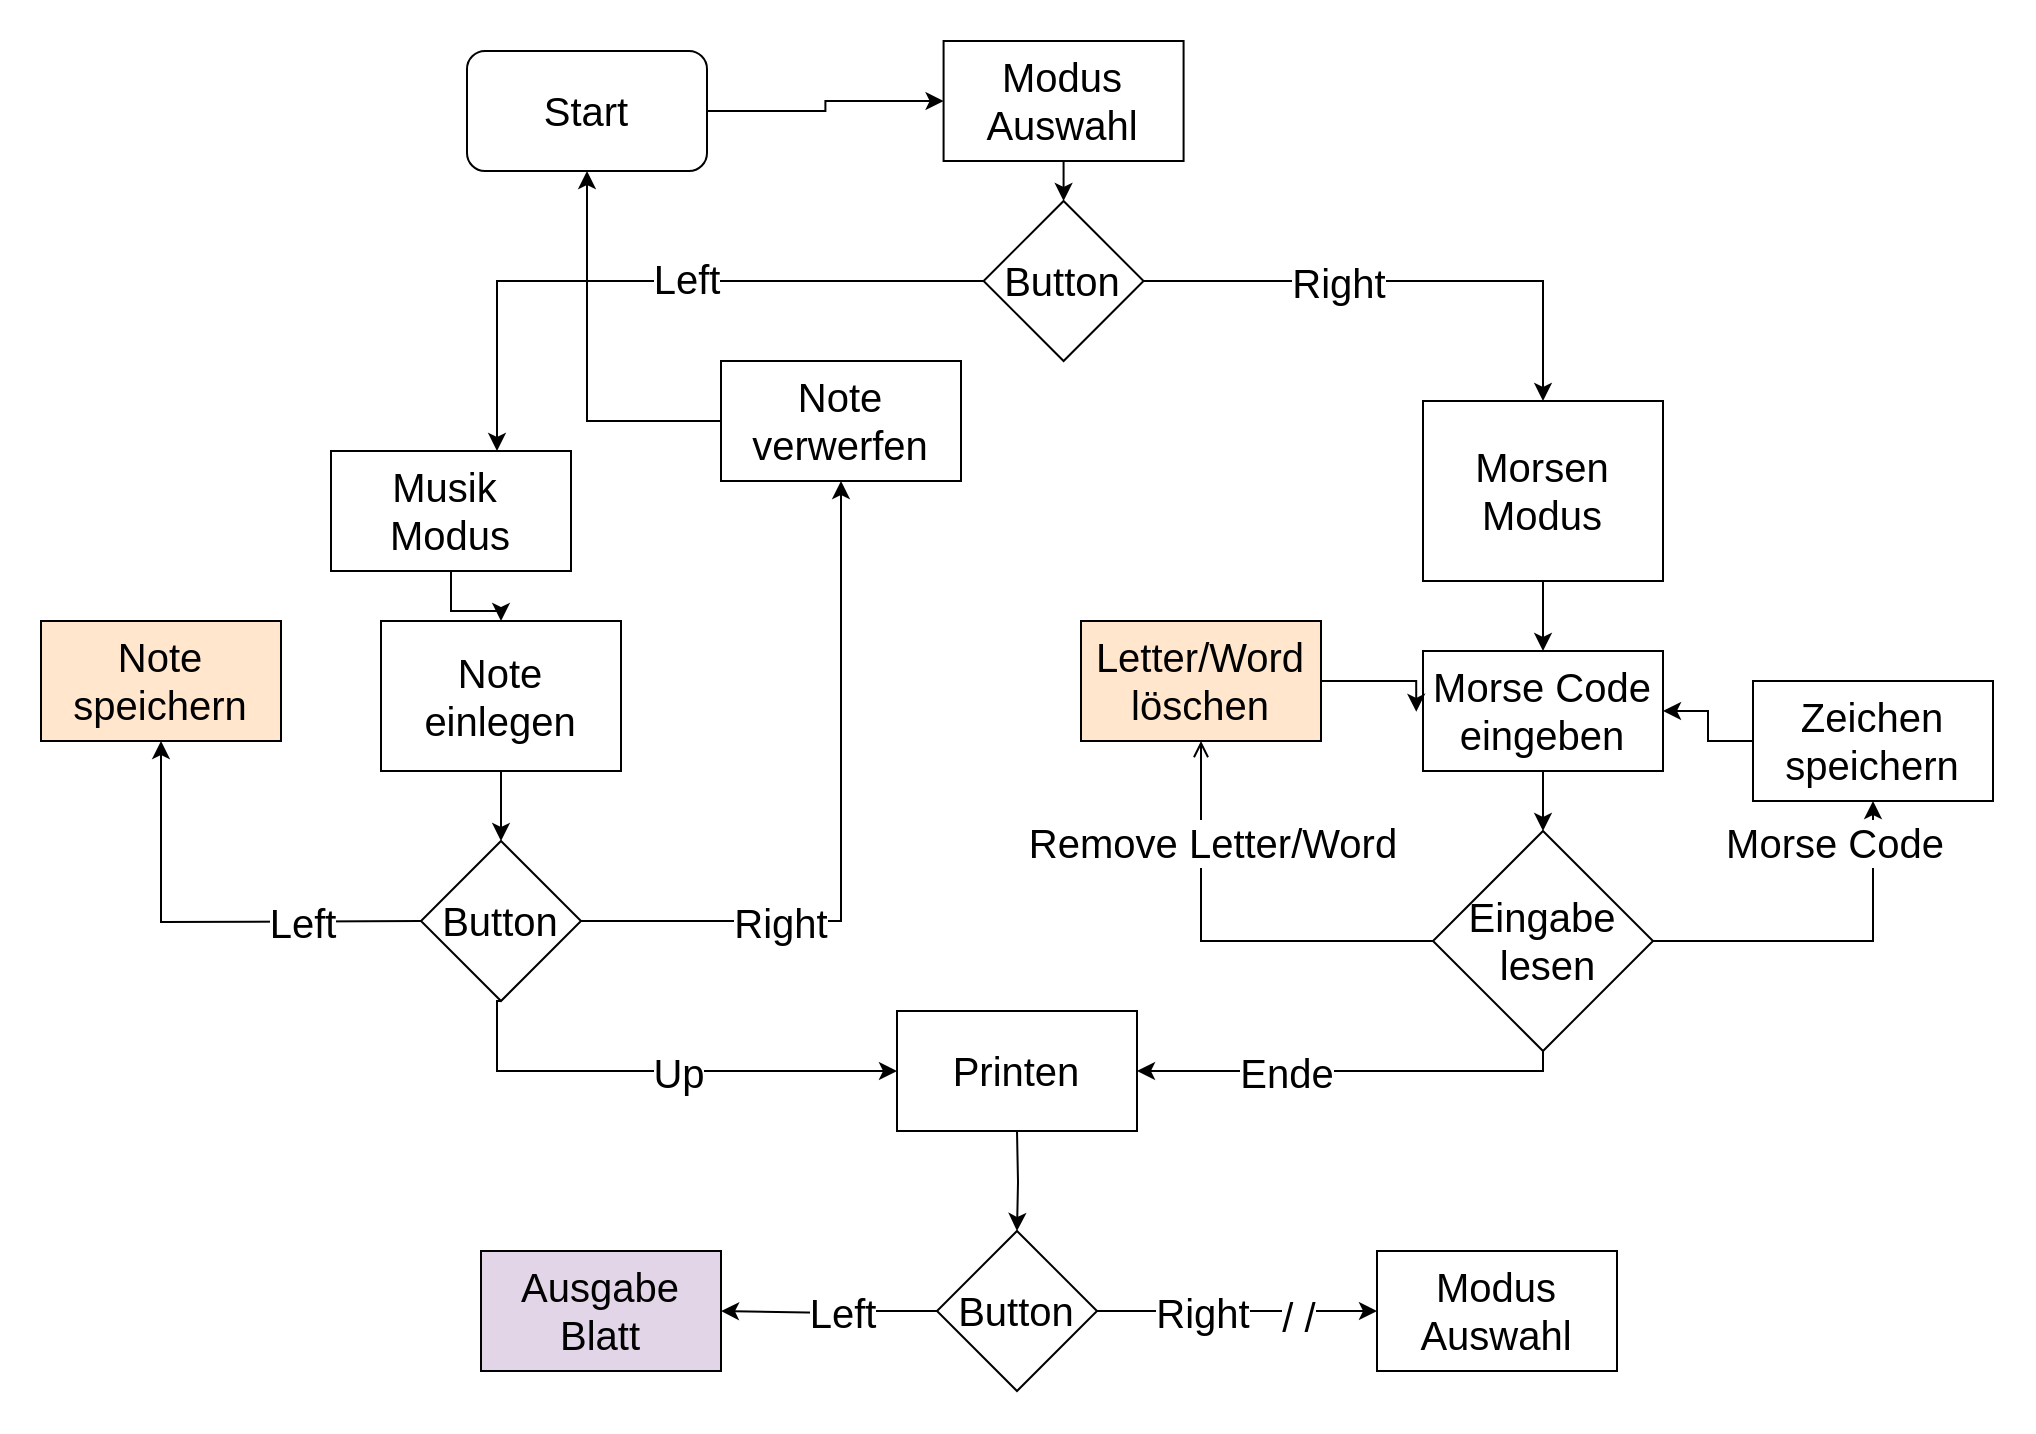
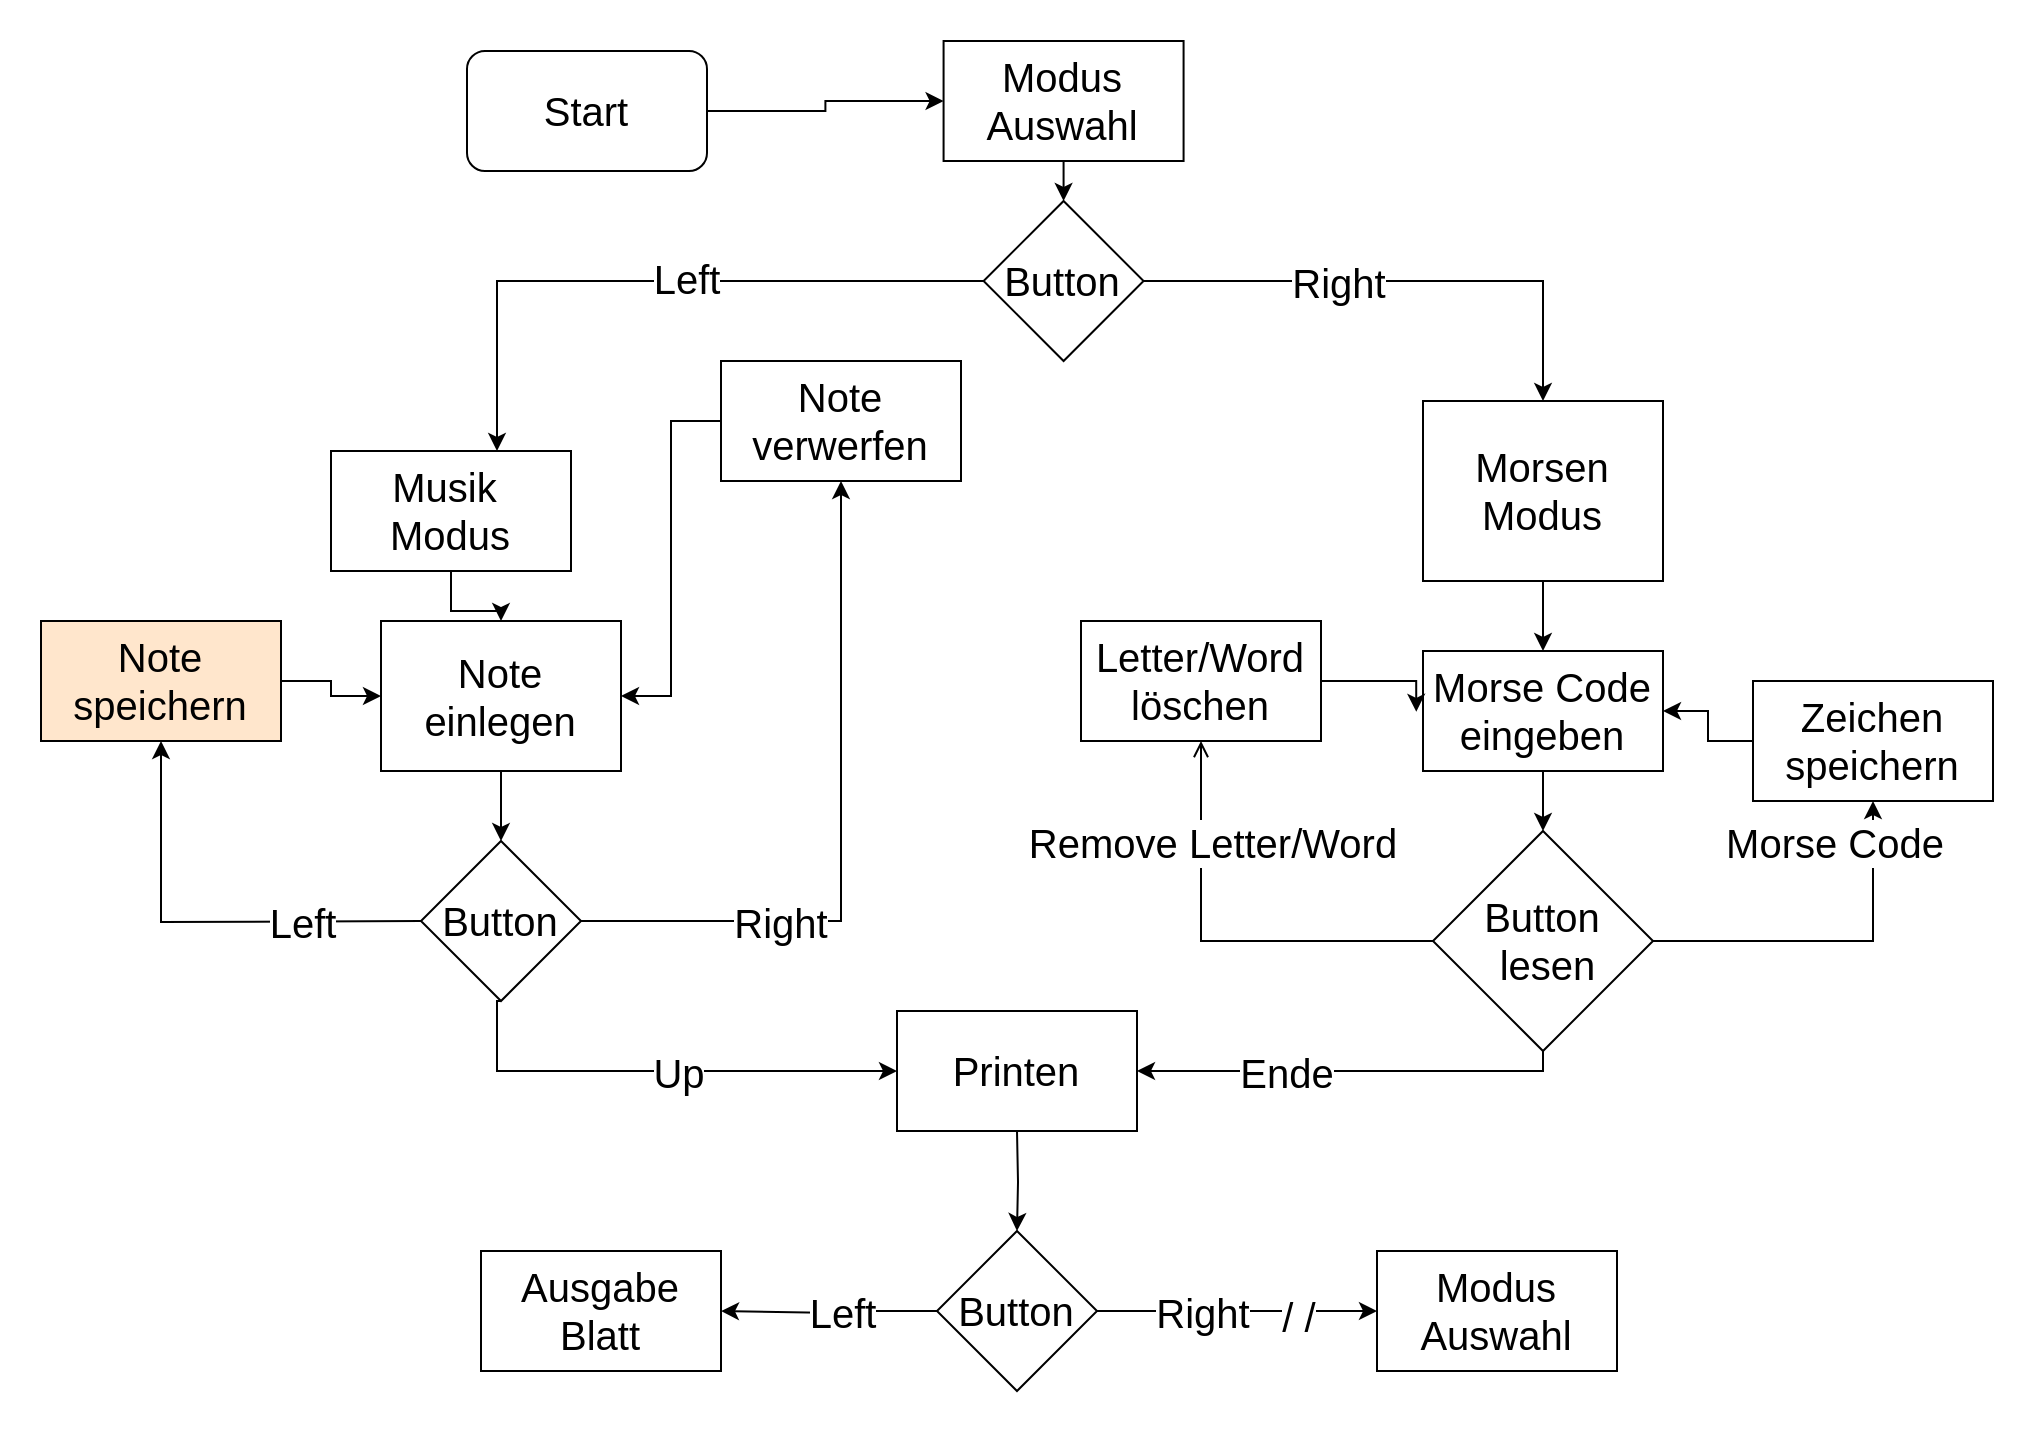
(587, 346) -> (671, 576)
(1201, 681) -> (1201, 681)
none -> (331, 682)
(1543, 941) -> (1543, 941)
(601, 1311) -> (601, 1311)
